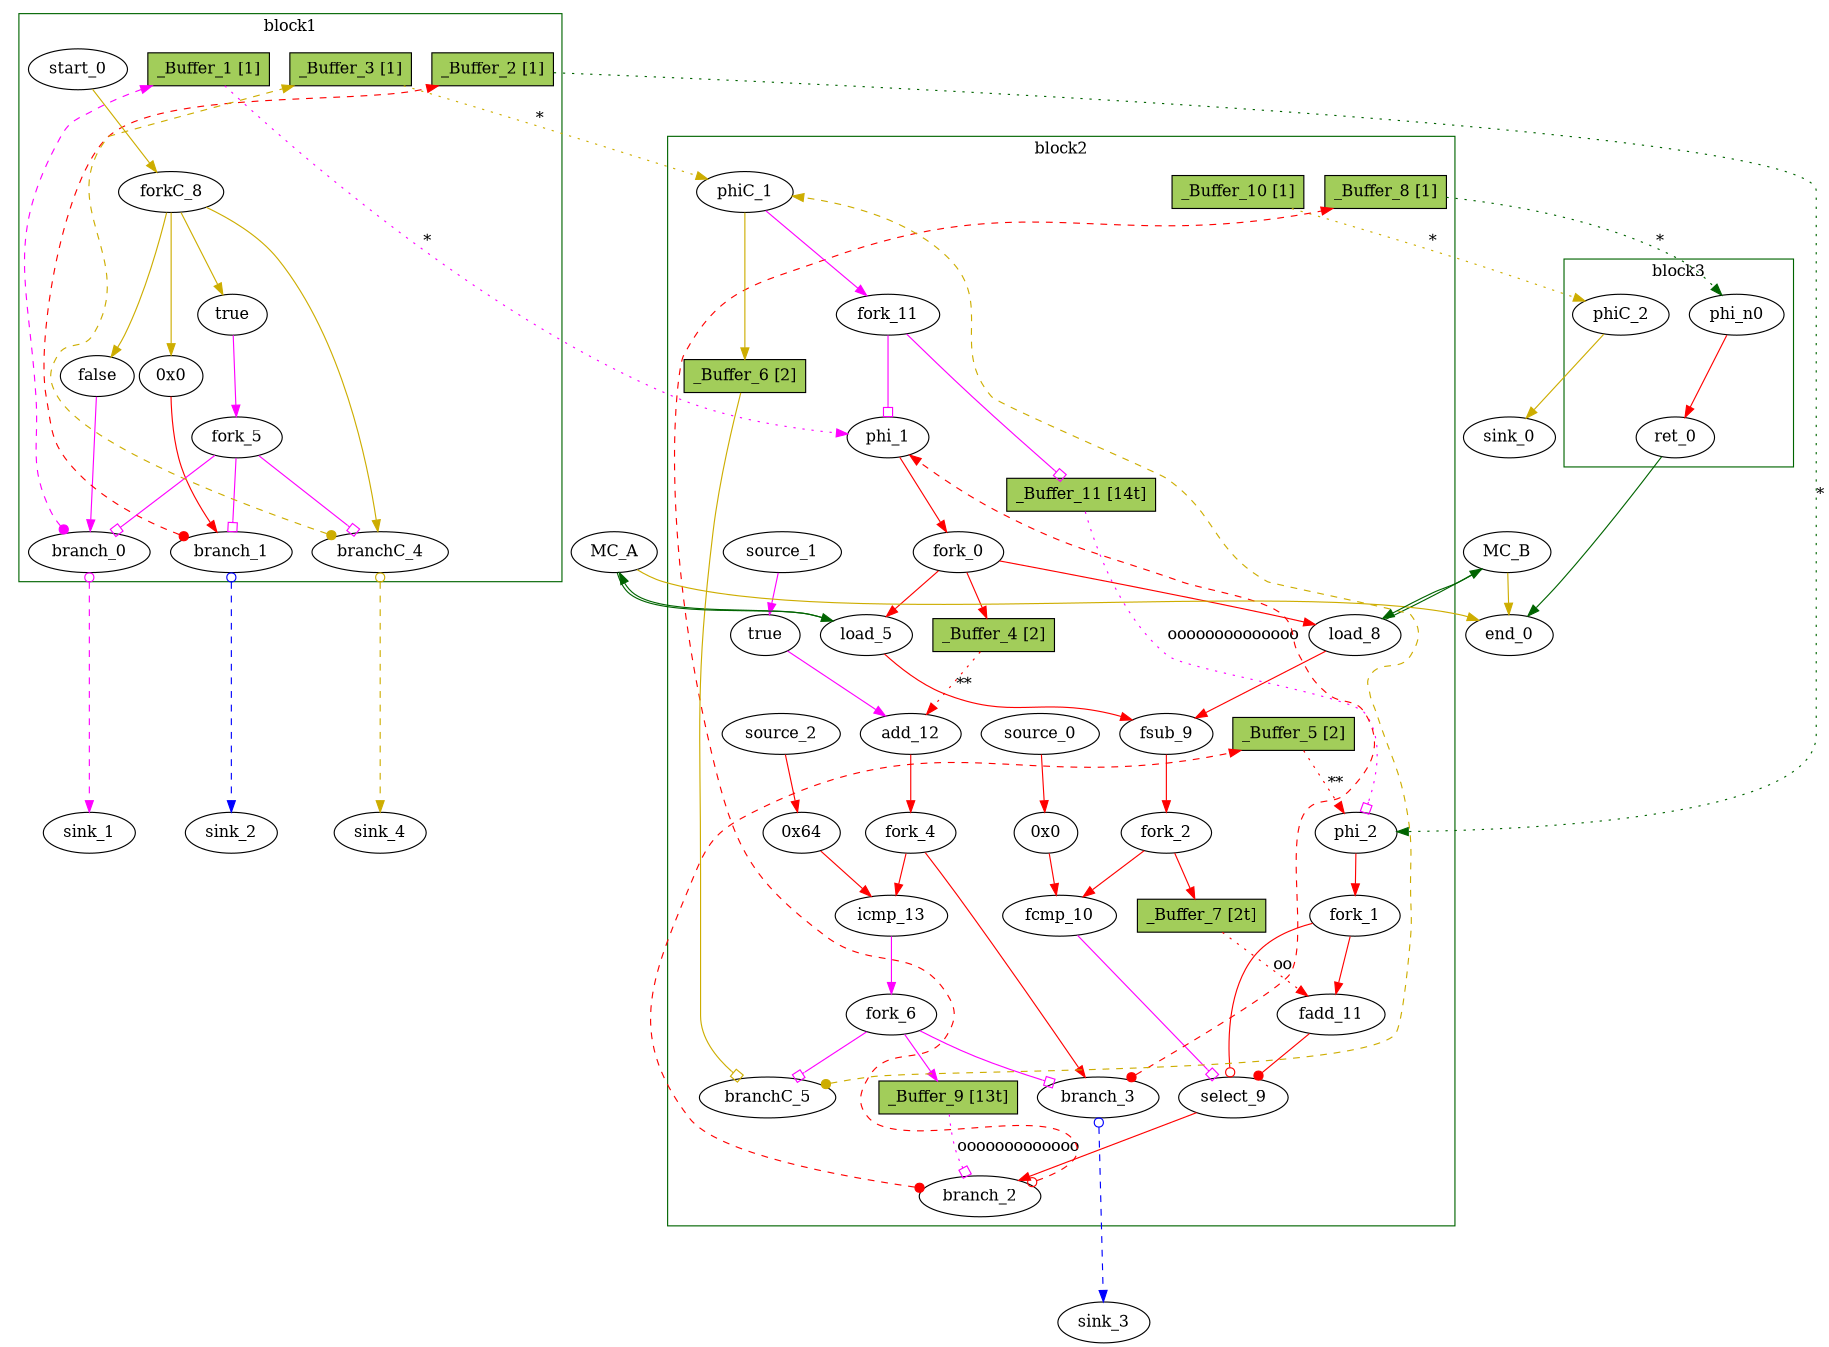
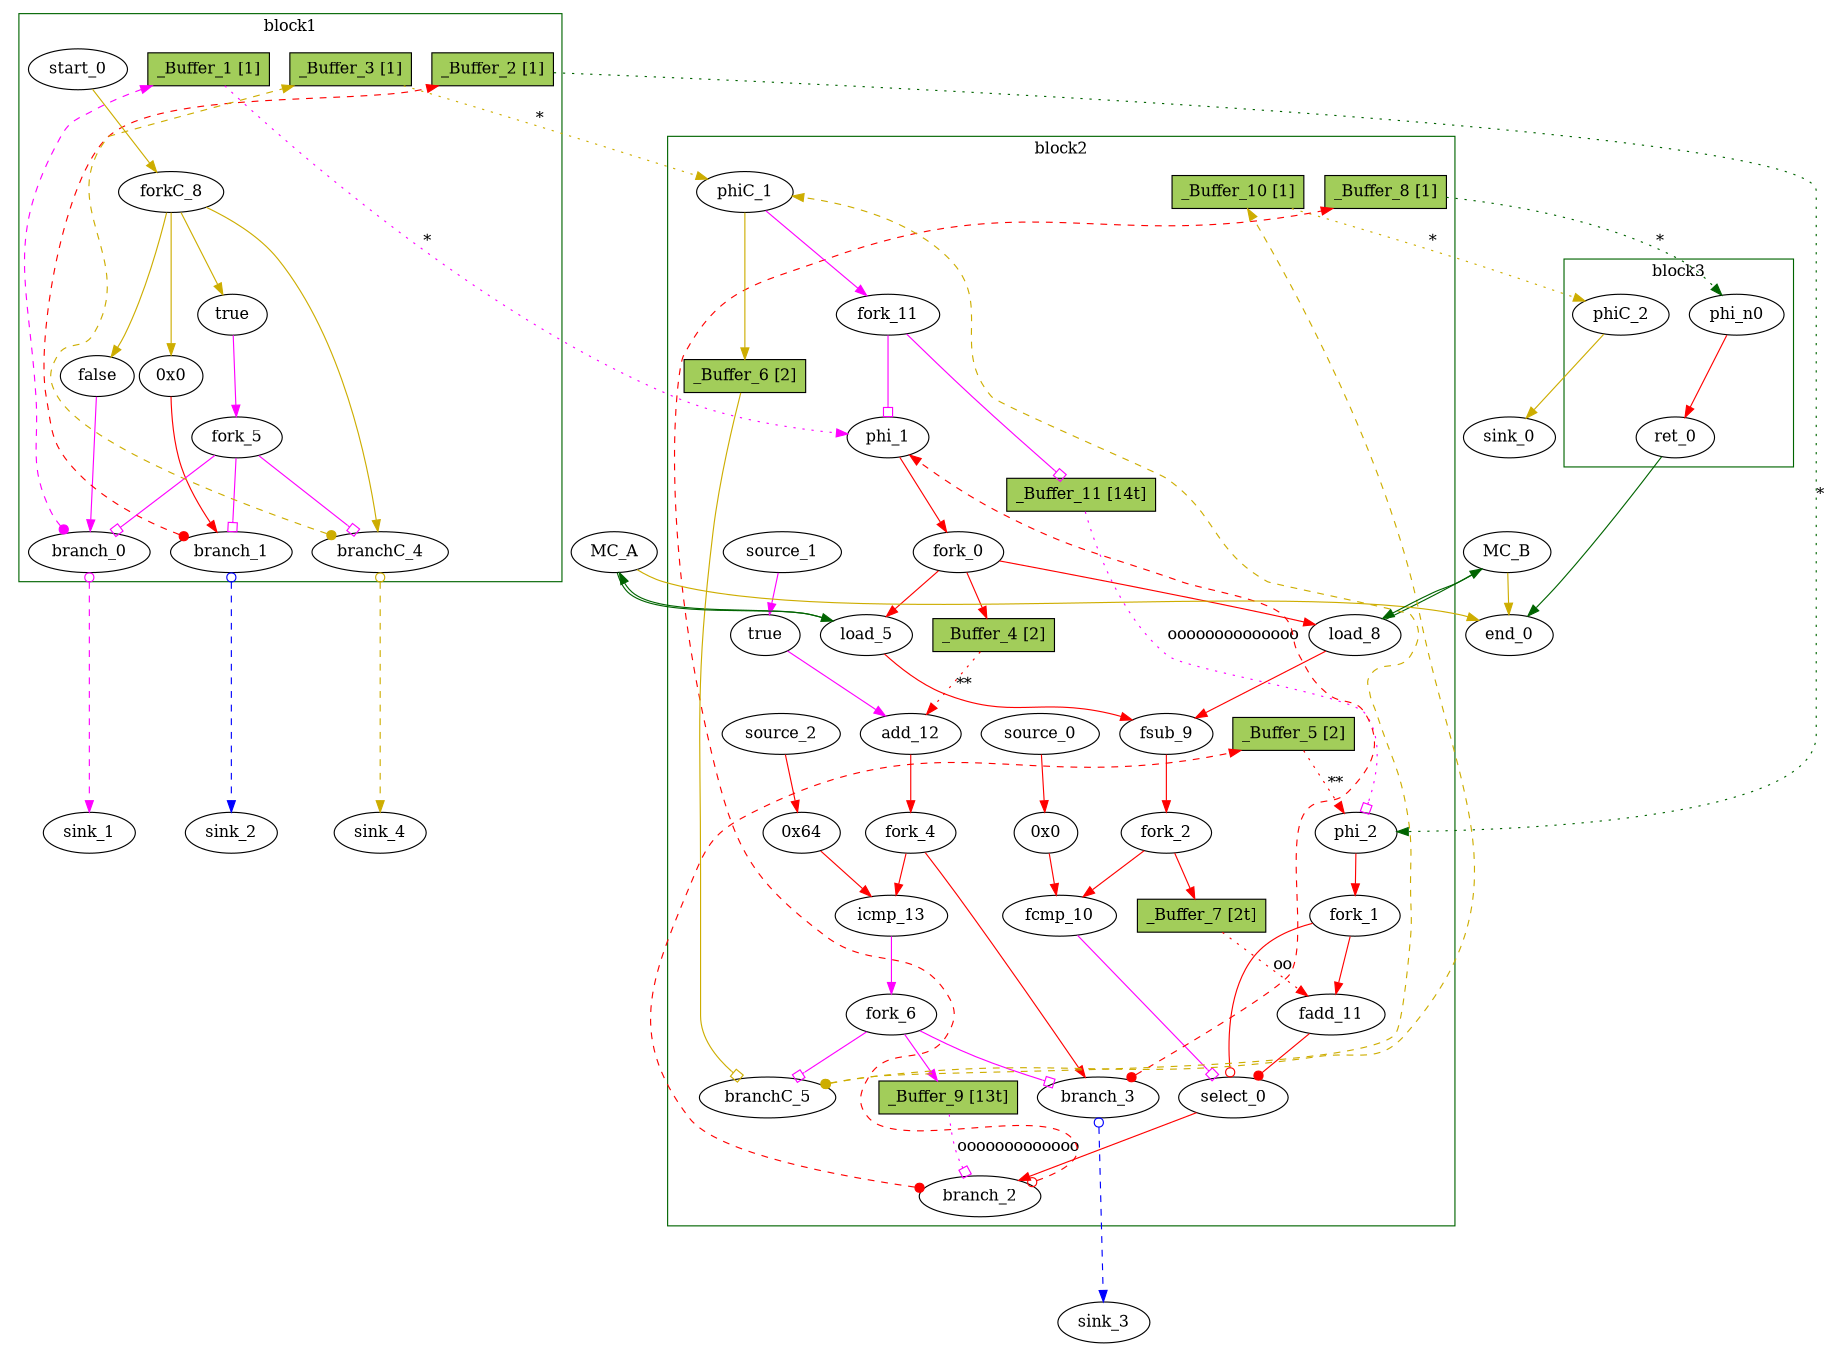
none -> (1470, 906)
(1233, 1097) -> (1233, 1097)
